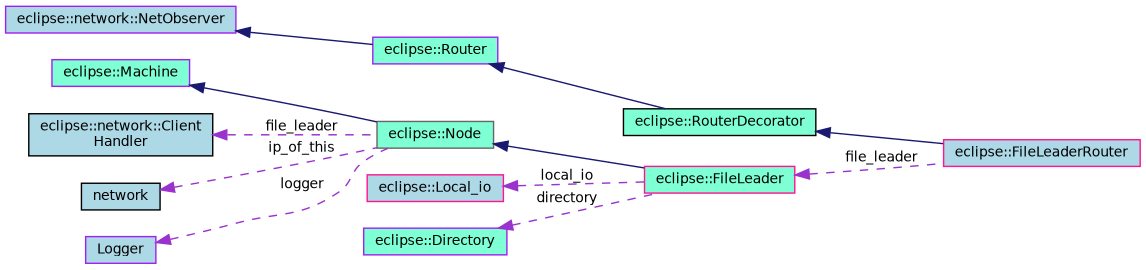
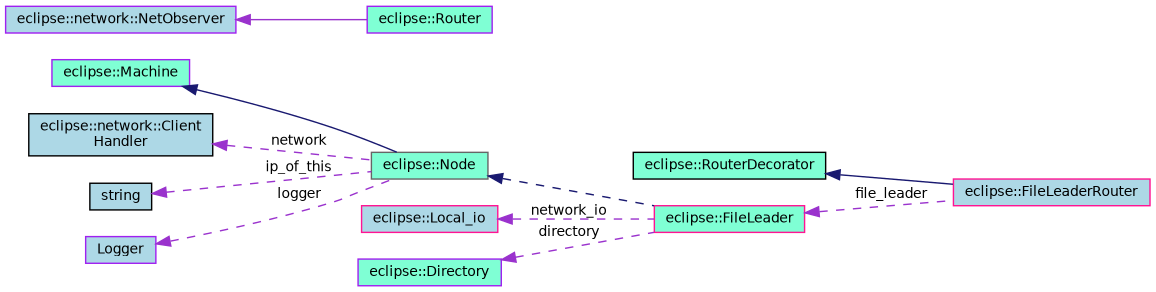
(312, 38) -> (309, 20)
(585, 88) -> none
(300, 127) -> (297, 141)
(576, 157) -> (578, 192)
(565, 176) -> (567, 211)
(121, 197) -> (121, 197)
